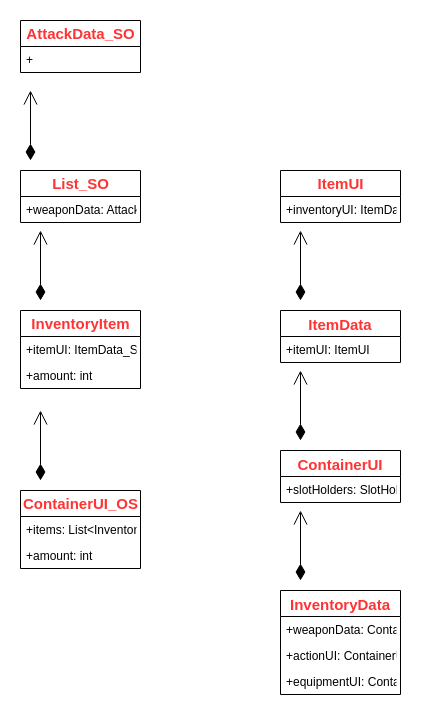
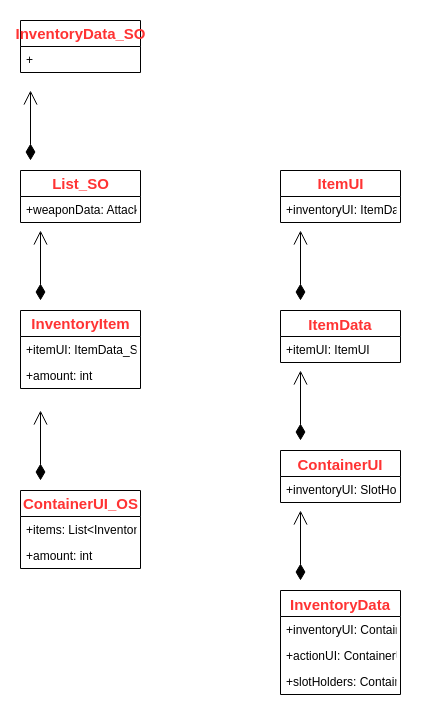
(81, 34) -> (81, 34)
(366, 490) -> (367, 490)
(364, 630) -> (365, 630)
(365, 682) -> (364, 682)
